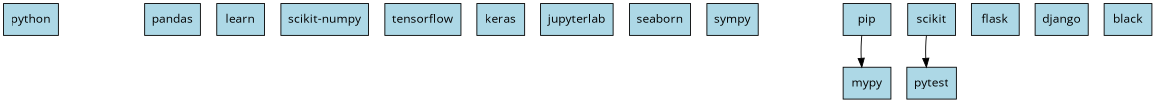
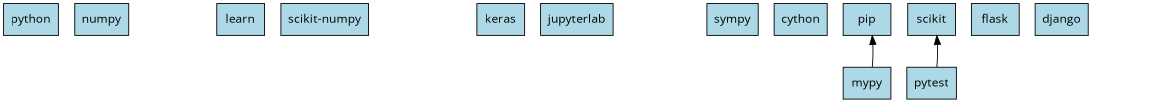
none -> (102, 19)
(173, 19) -> none
(423, 19) -> none
(660, 19) -> none
none -> (801, 19)
(1128, 19) -> none
(861, 47) -> (873, 56)
(926, 47) -> (938, 56)
